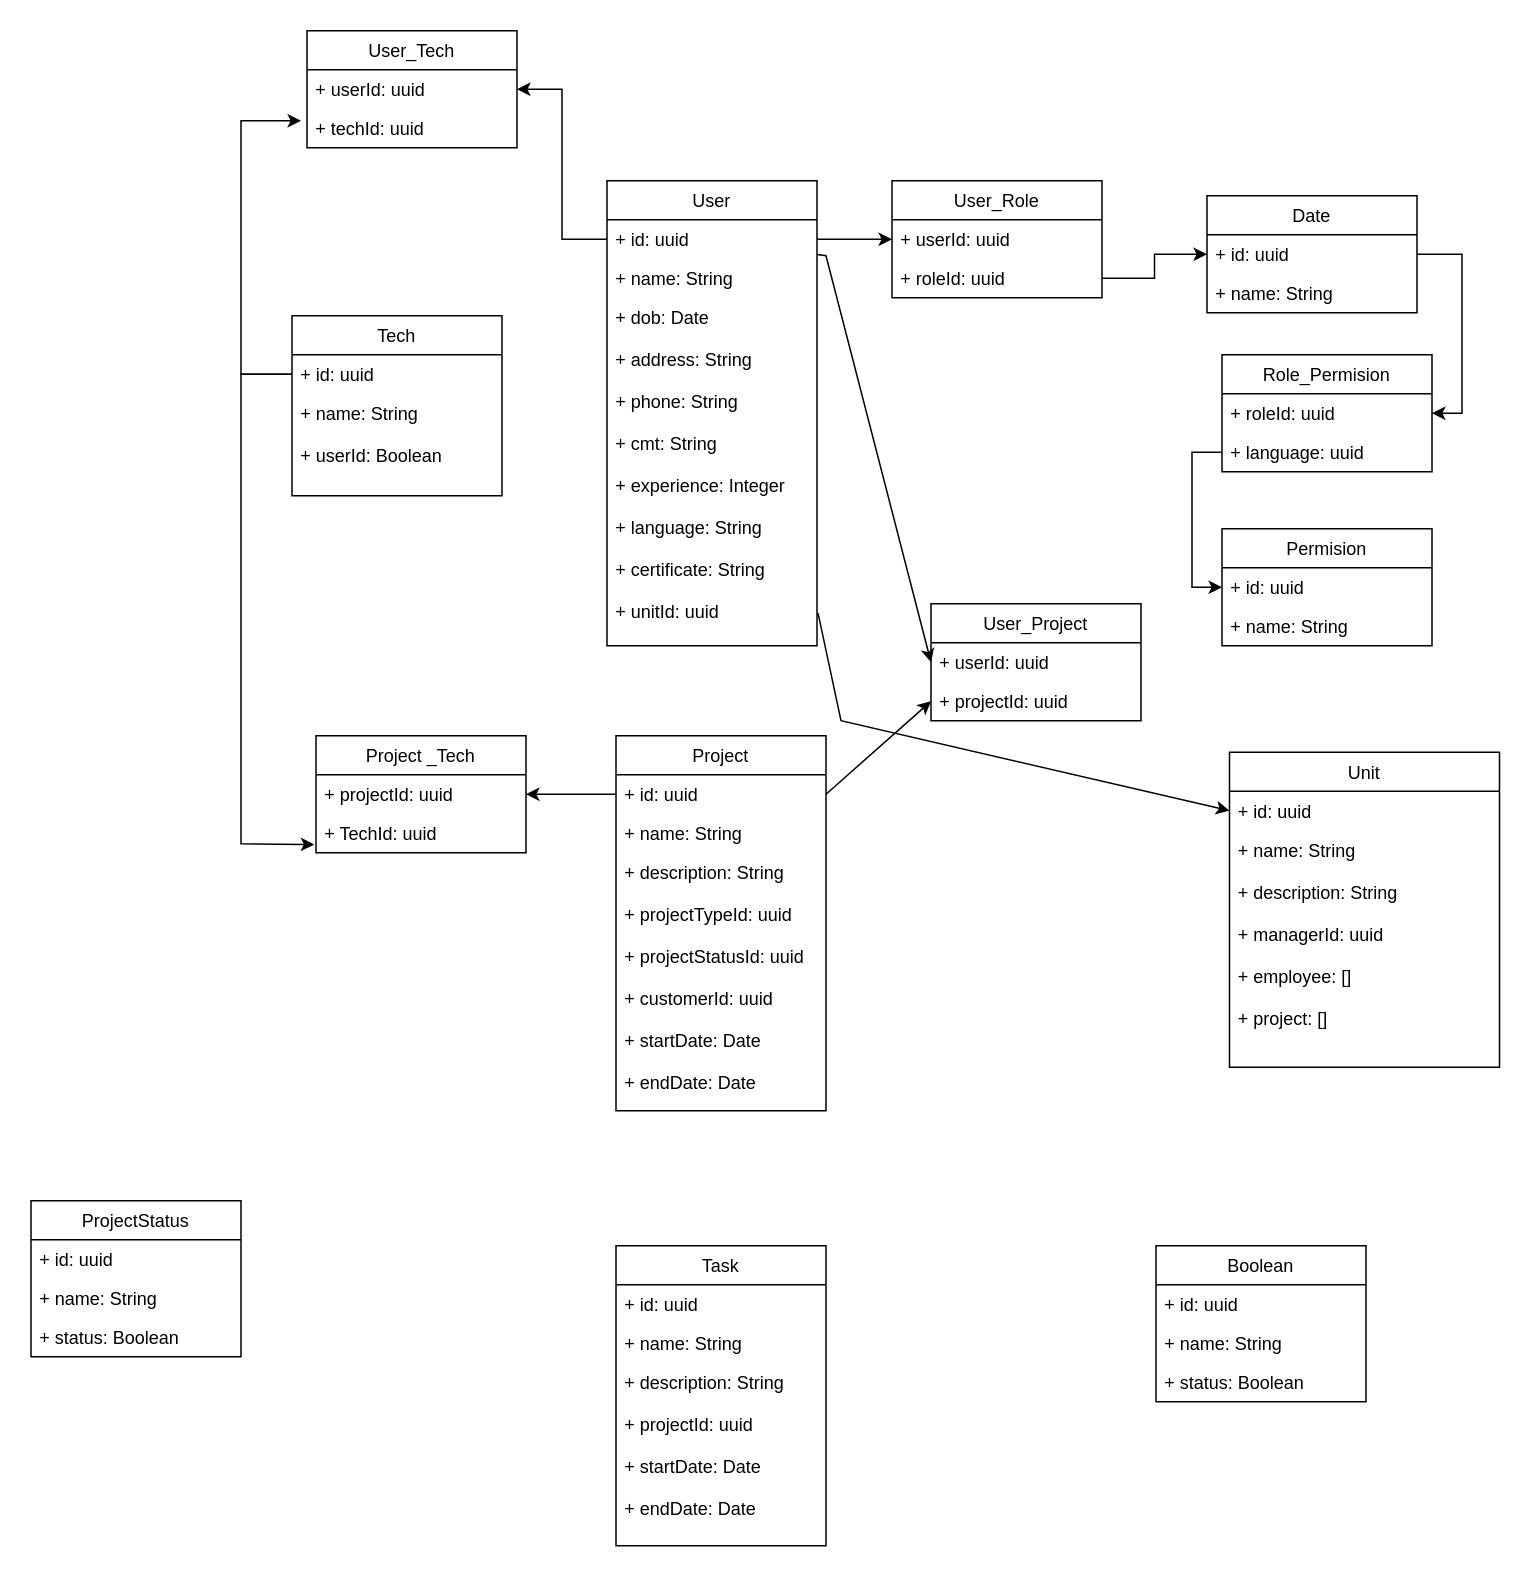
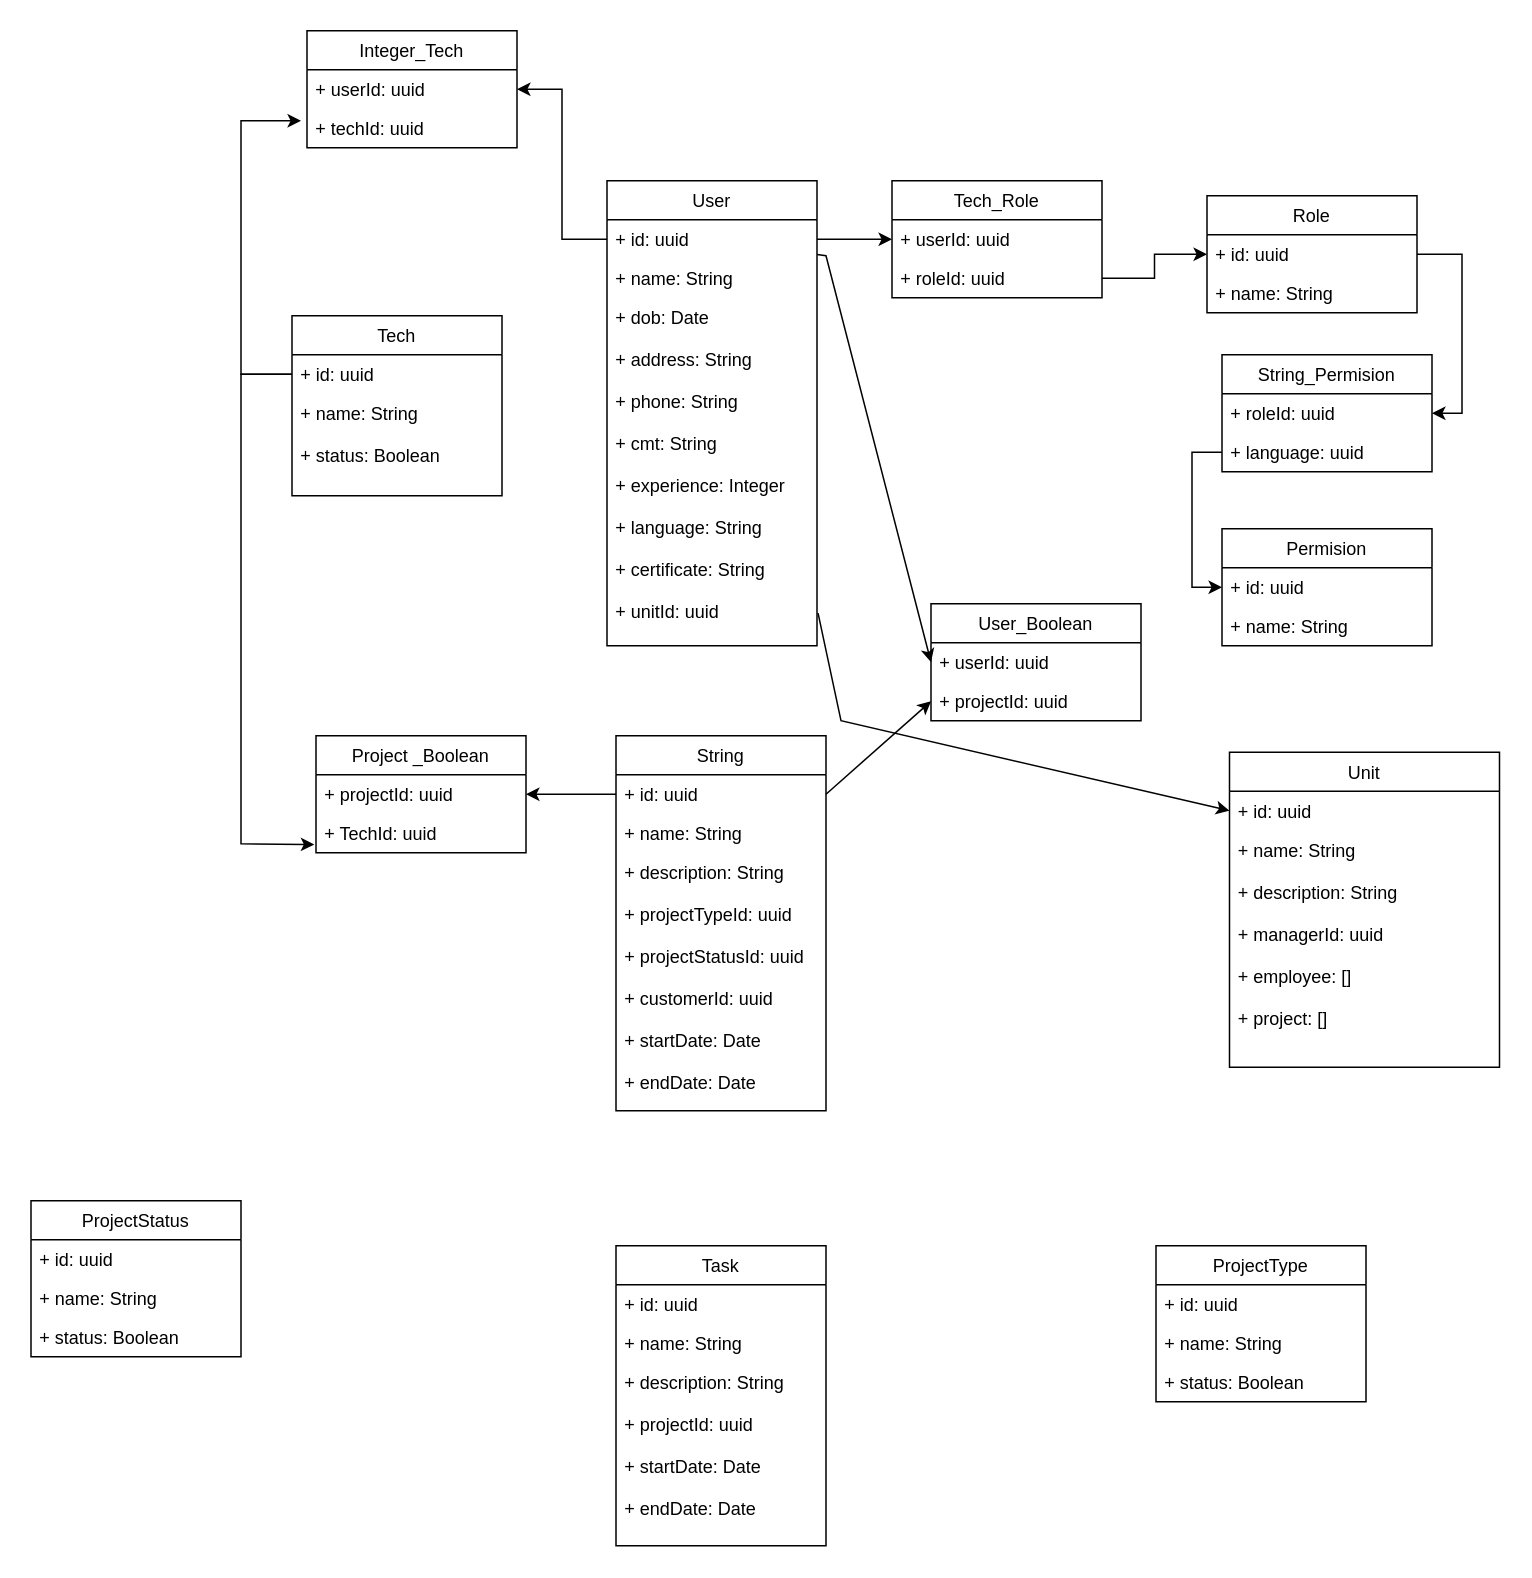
(411, 51) -> (411, 51)
(996, 201) -> (996, 201)
(1311, 216) -> (1311, 216)
(1326, 375) -> (1326, 375)
(361, 414) -> (361, 414)
(1035, 624) -> (1035, 624)
(420, 756) -> (420, 756)
(720, 756) -> (720, 756)
(1260, 1266) -> (1260, 1266)
